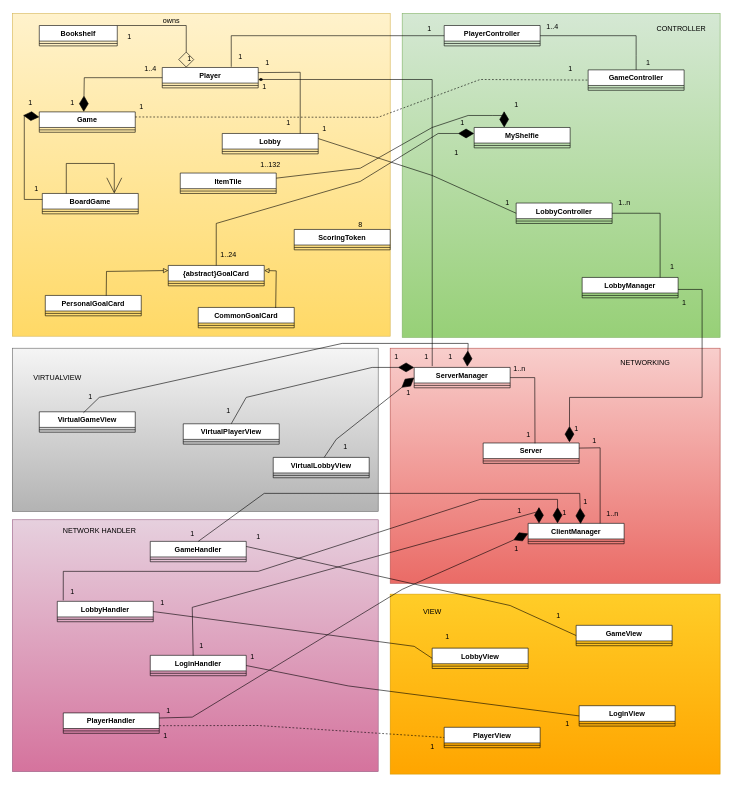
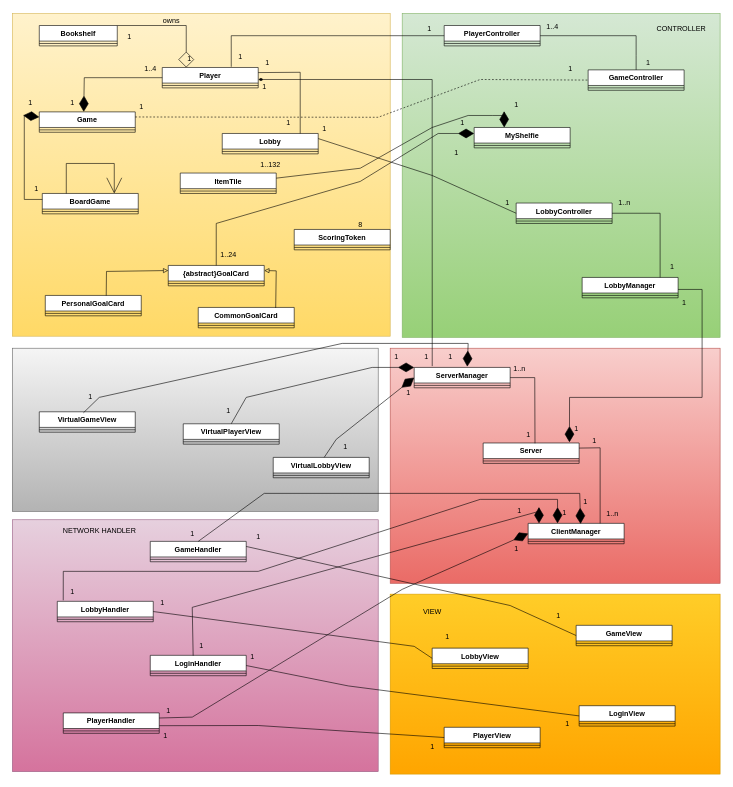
(645, 363) -> none
(57, 378) -> none
(302, 729) -> (302, 729)
